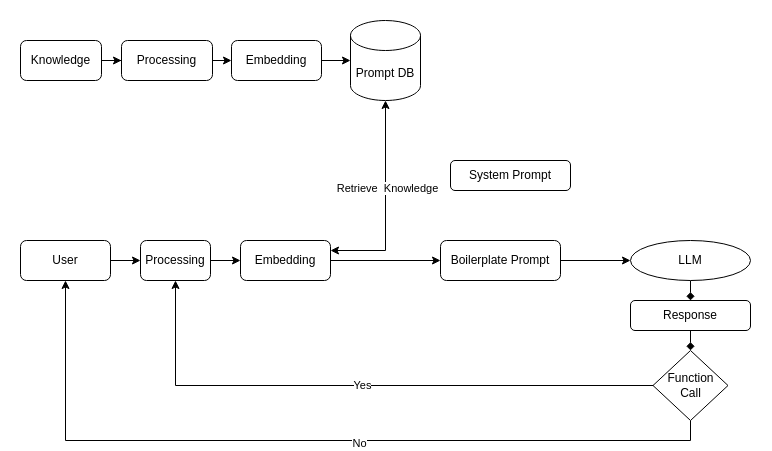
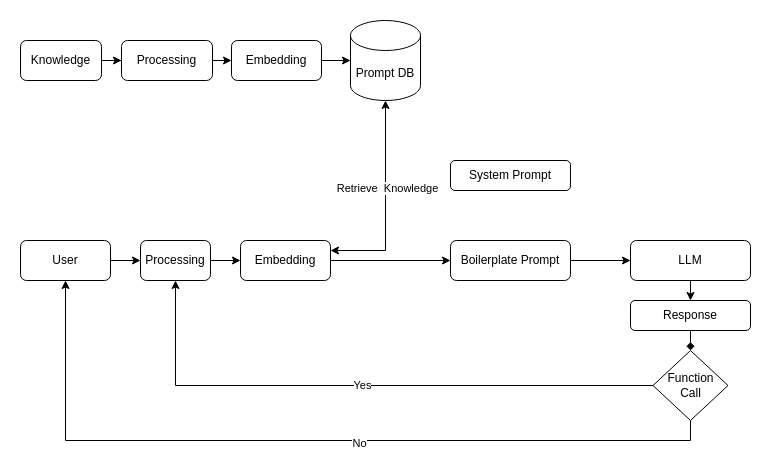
(501, 261) -> (511, 261)
(691, 261) -> (691, 261)
(691, 292) -> (691, 292)
